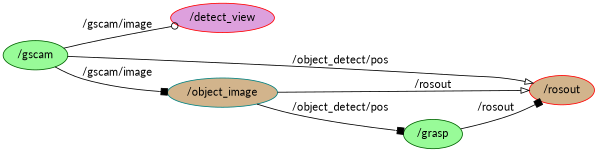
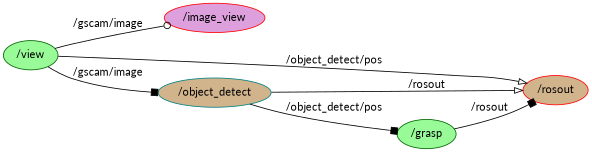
(223, 18) -> (215, 18)
(35, 55) -> (31, 55)
(223, 93) -> (215, 93)
